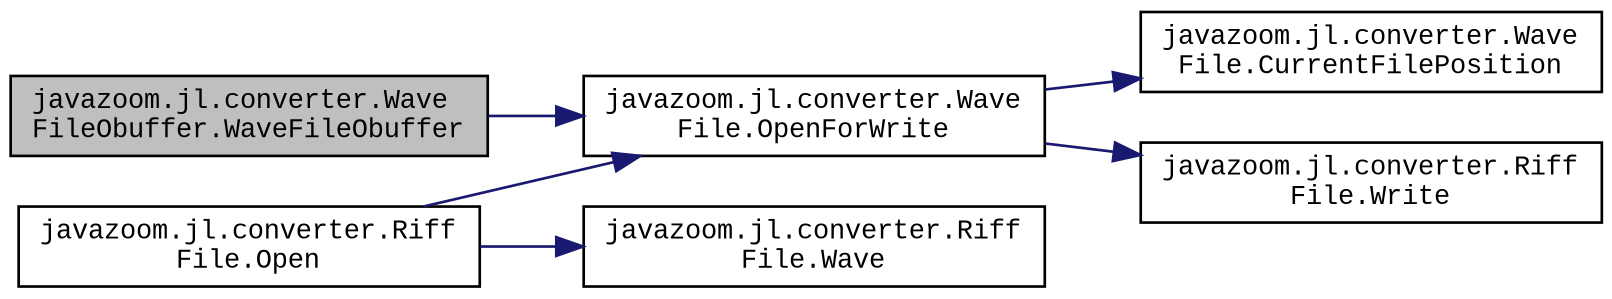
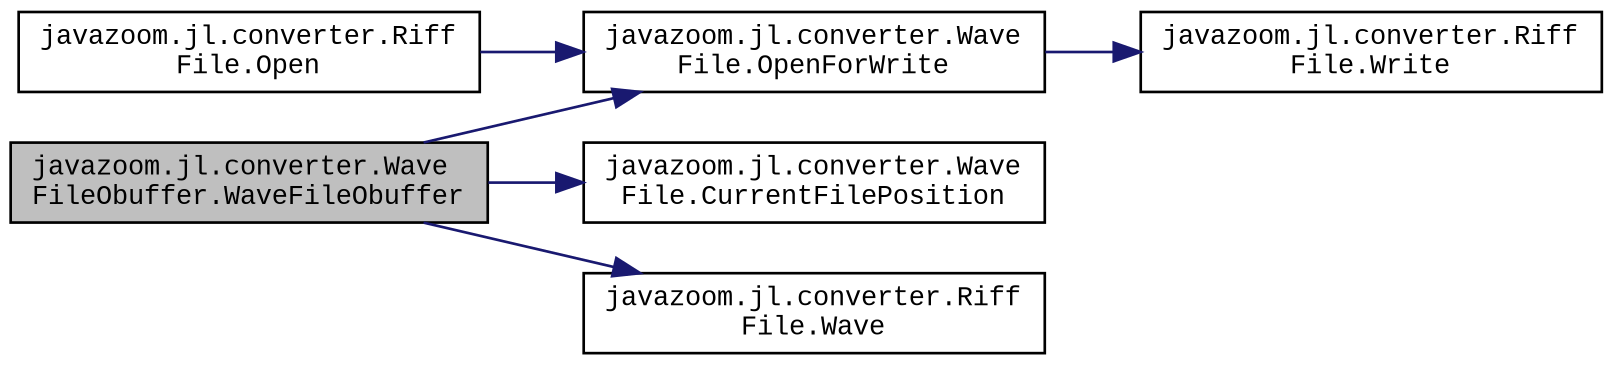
(1080, 85) -> (522, 183)
(518, 247) -> (519, 245)
